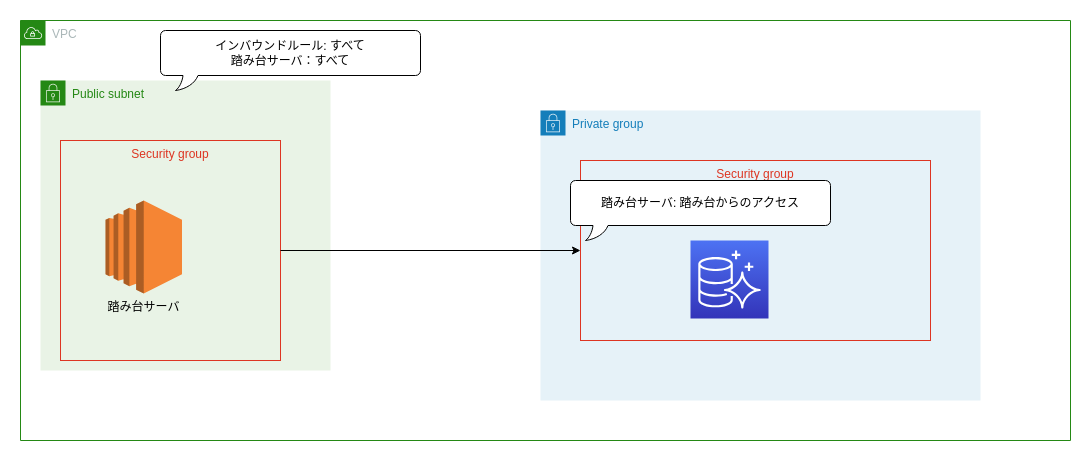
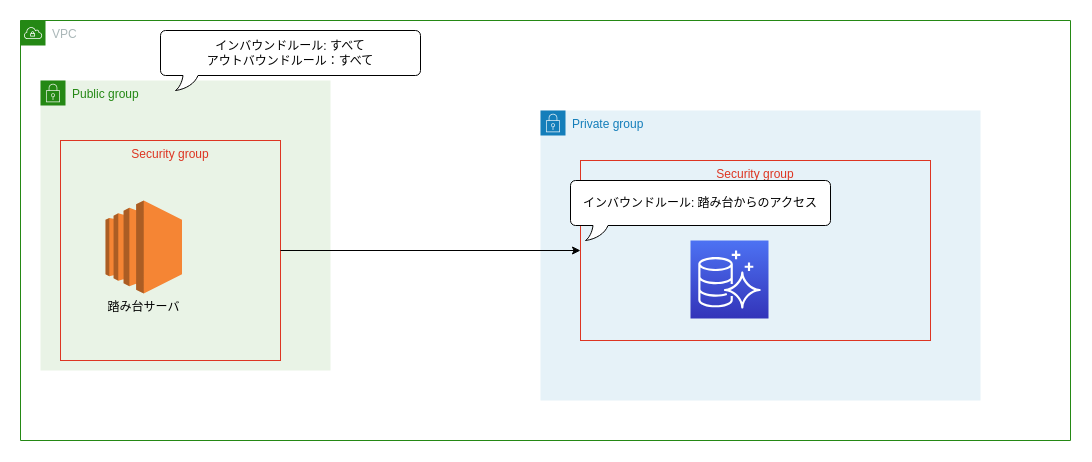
(291, 54) -> (291, 54)
(112, 95) -> (108, 95)
(701, 204) -> (701, 204)
